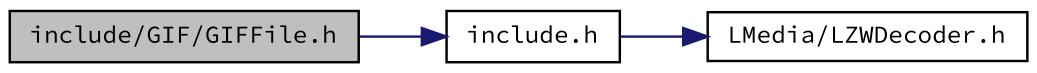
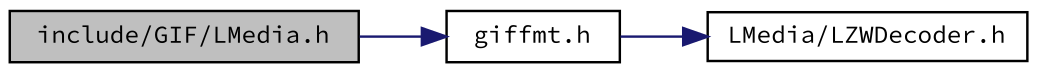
(184, 37) -> (184, 37)
(533, 37) -> (533, 37)
